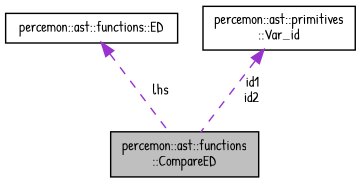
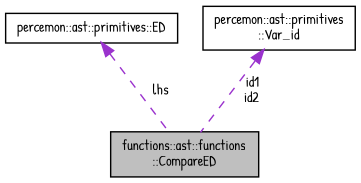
(92, 28) -> (92, 28)
(185, 154) -> (185, 154)
